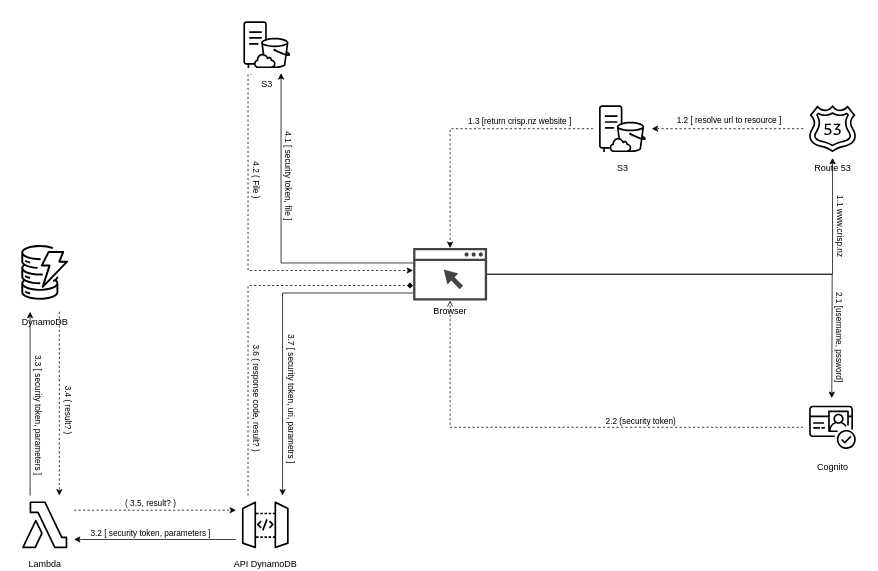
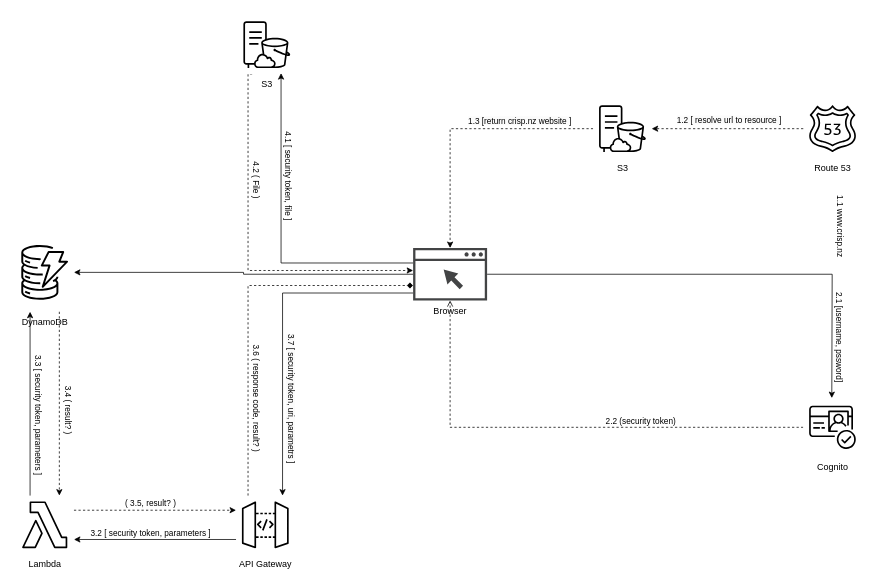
(832, 218) -> (245, 274)
(266, 565) -> (266, 565)
